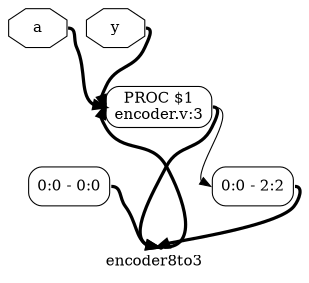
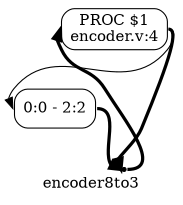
(38, 28) -> none
(116, 28) -> none
(159, 107) -> (114, 29)
(69, 186) -> none
